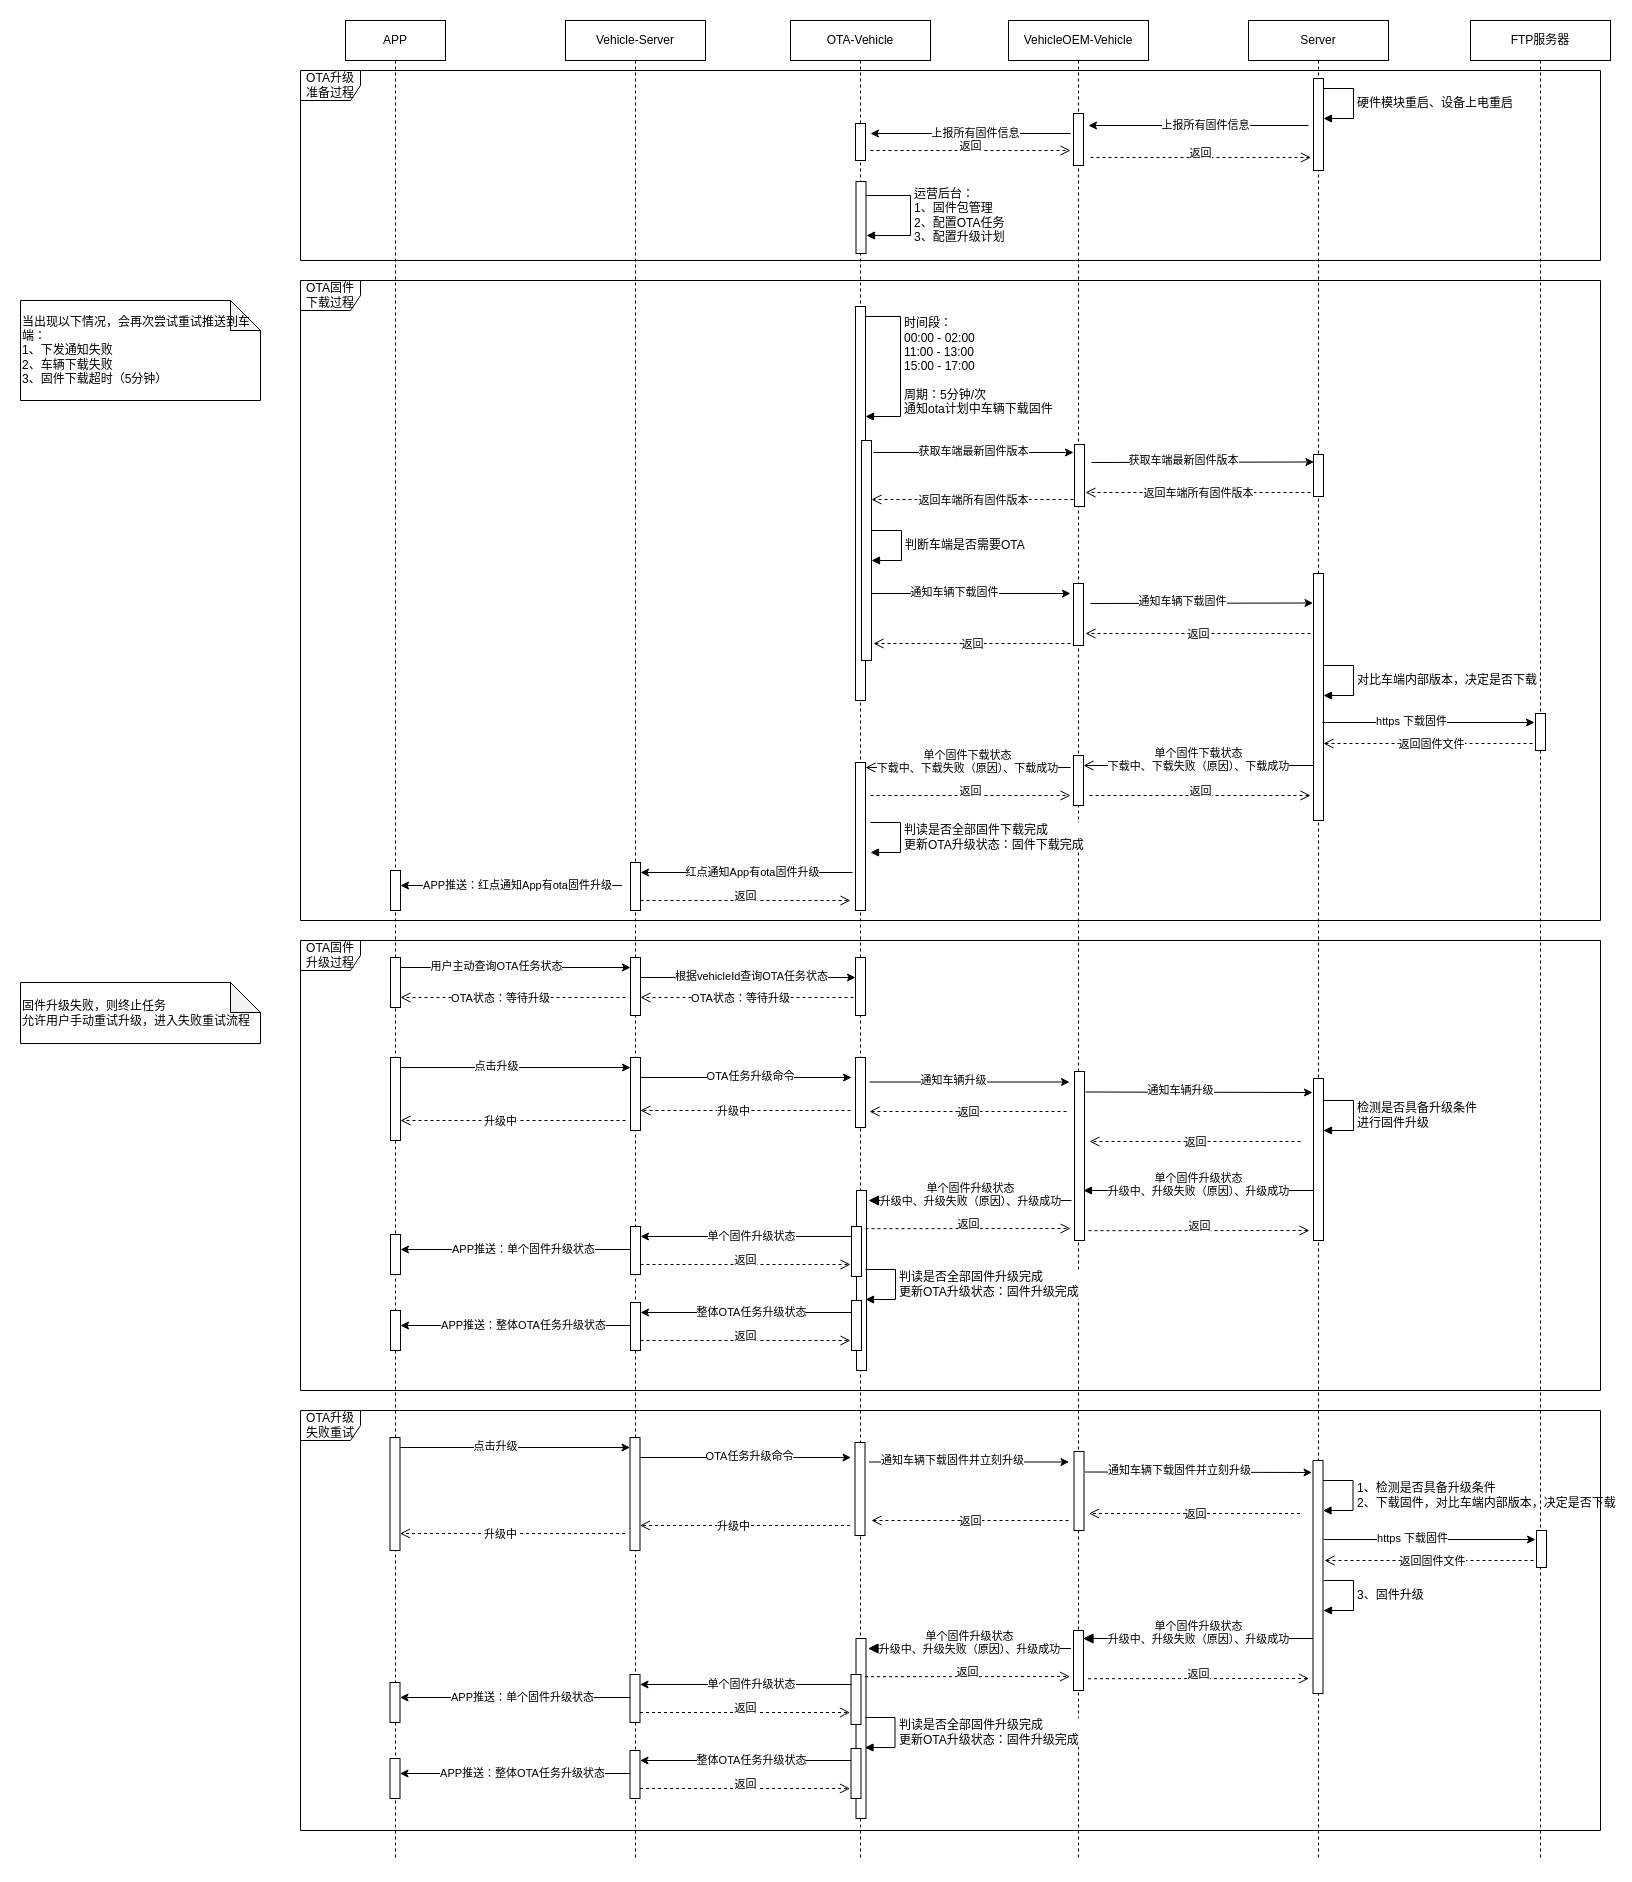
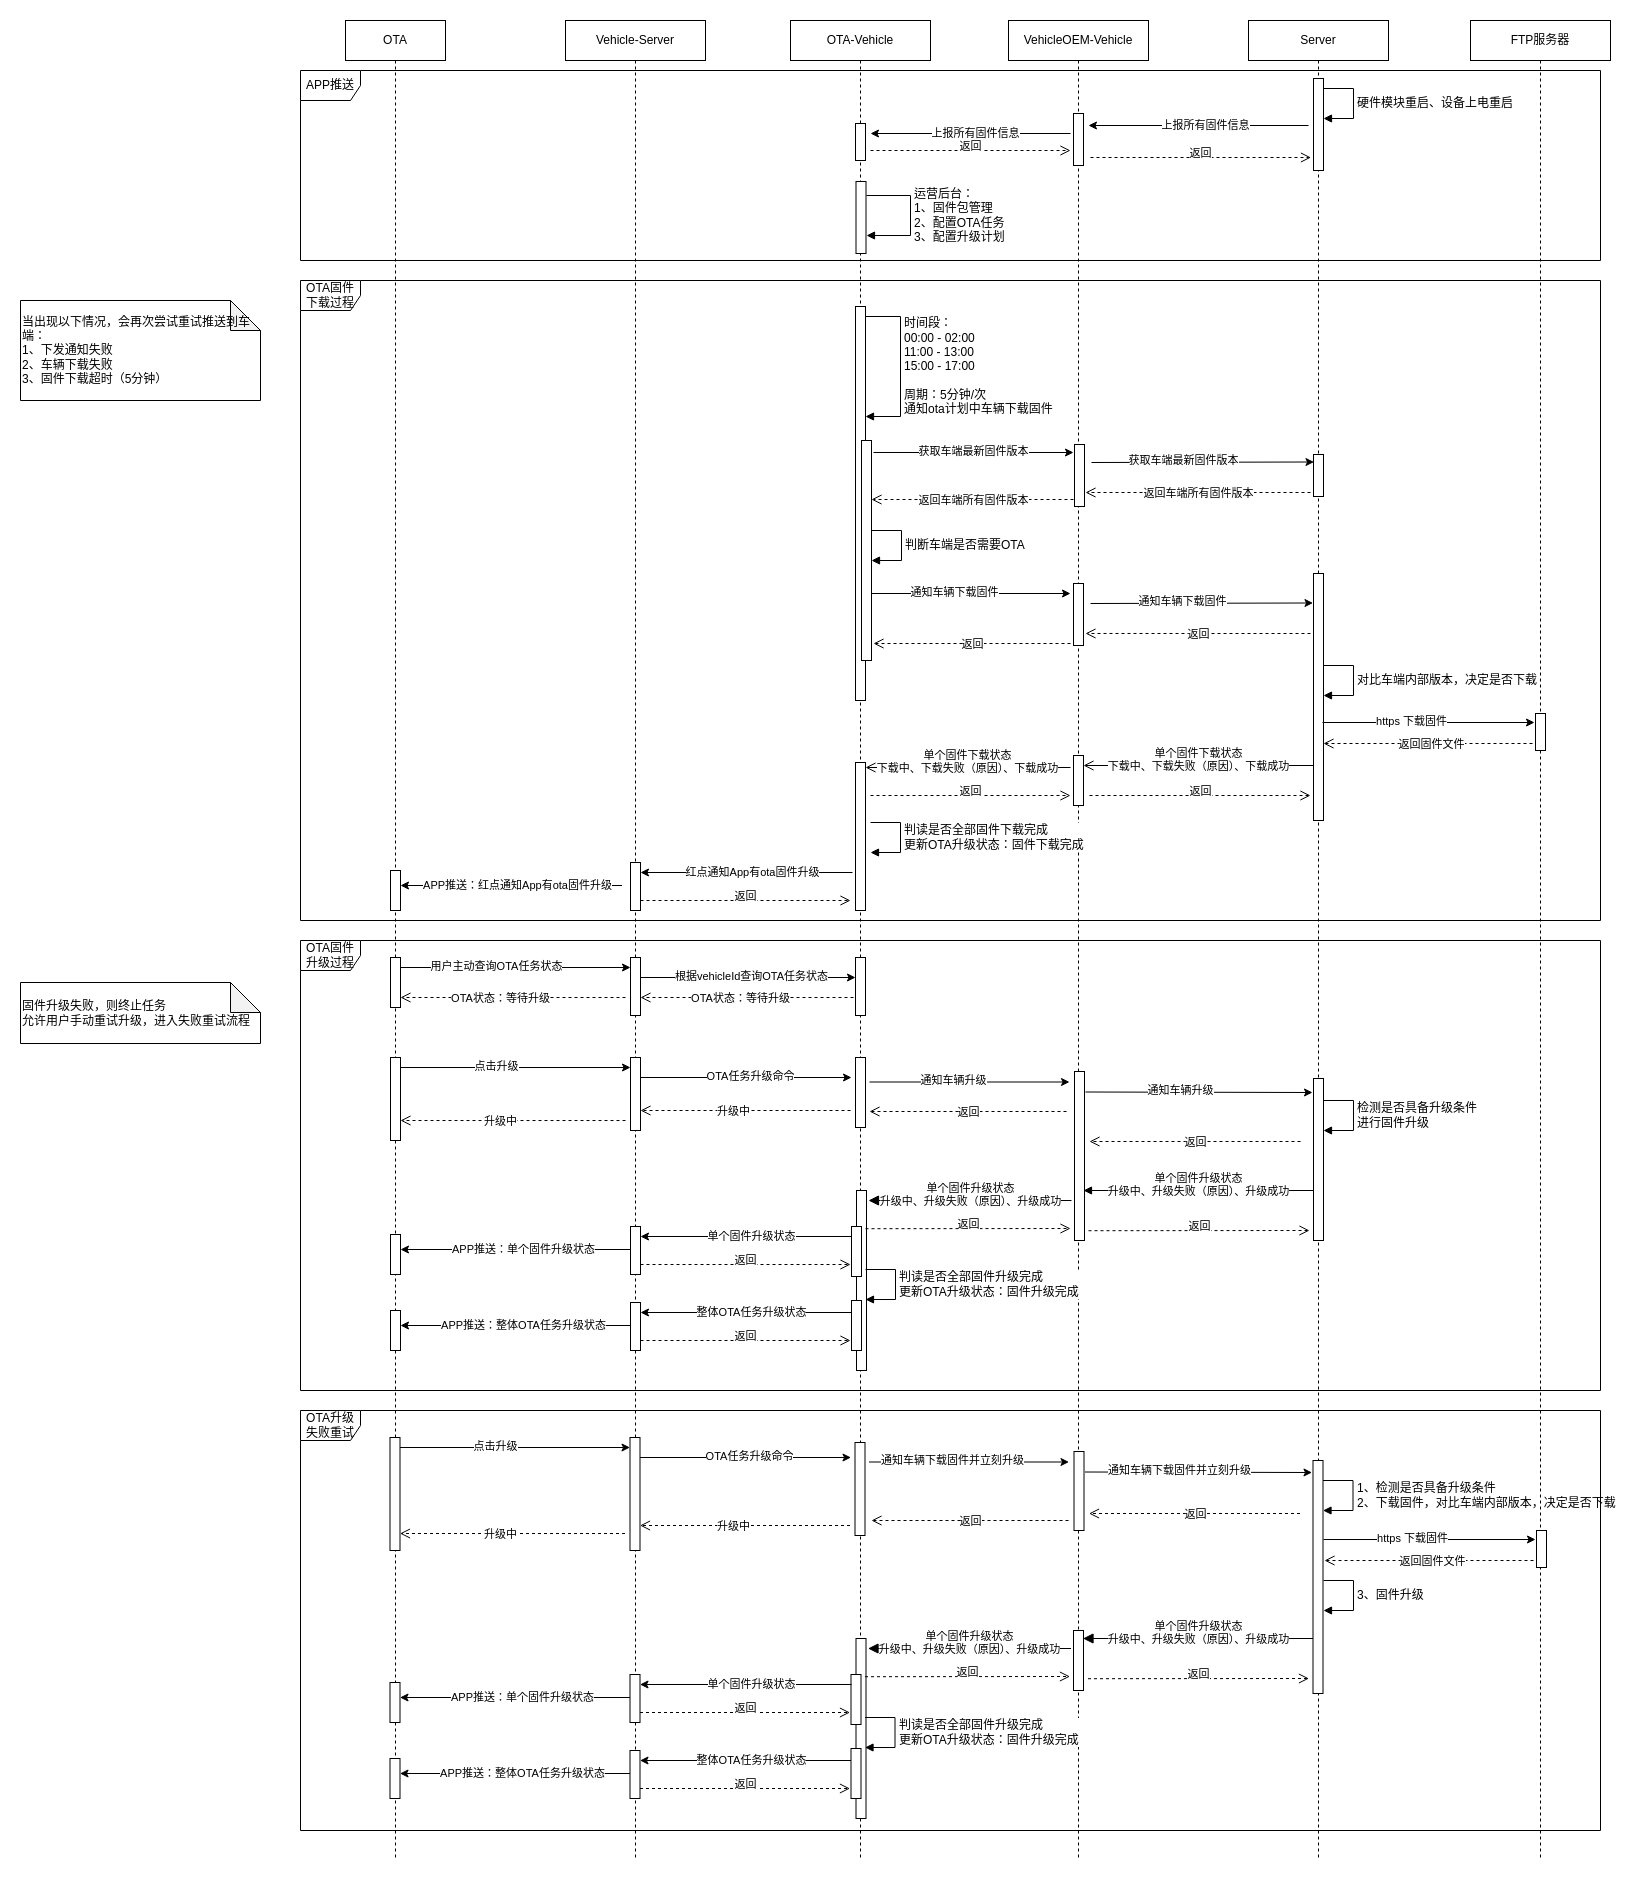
(396, 41) -> (396, 41)
(331, 86) -> (331, 86)
